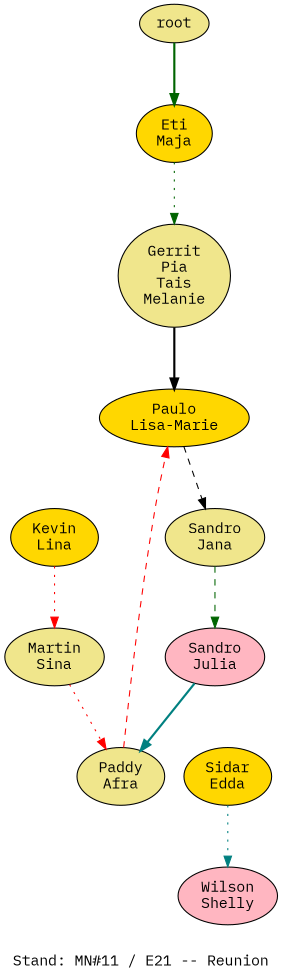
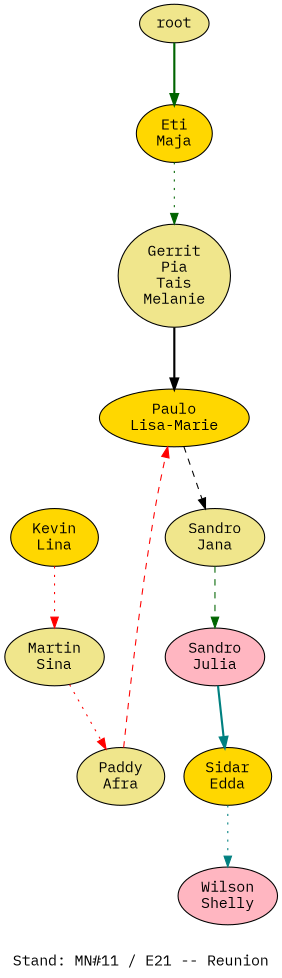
(171, 713) -> (221, 711)
